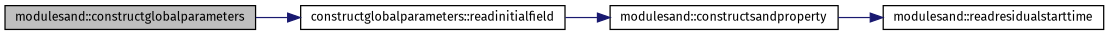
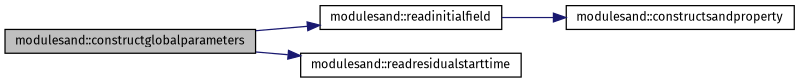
(433, 18) -> (411, 18)
(854, 18) -> (272, 53)
